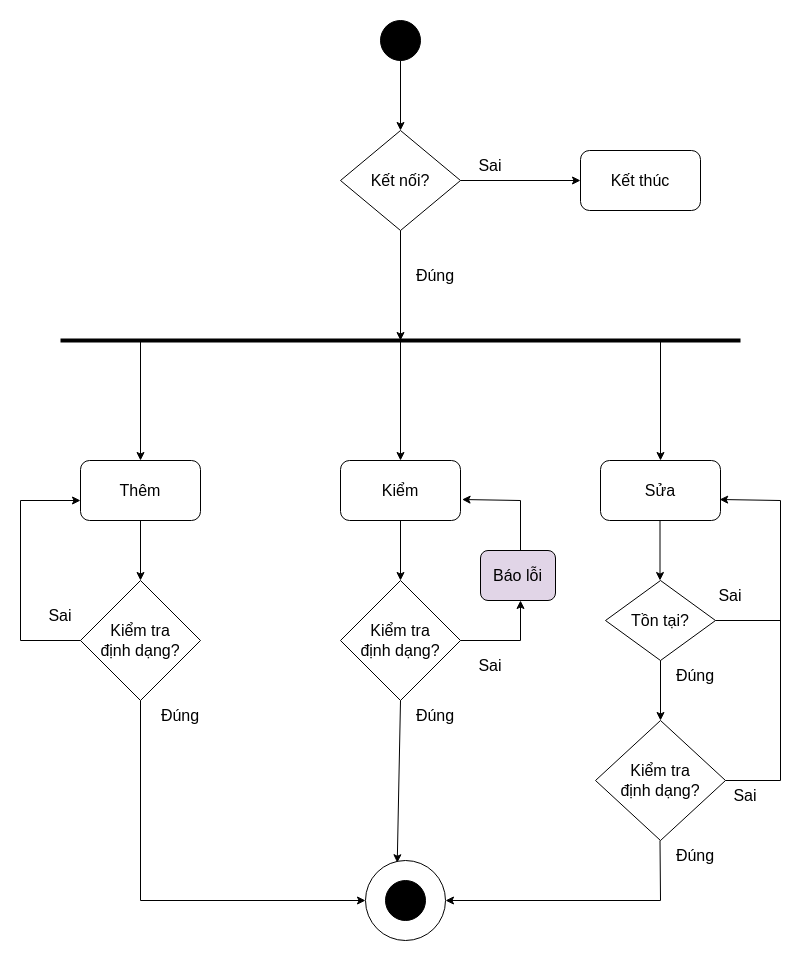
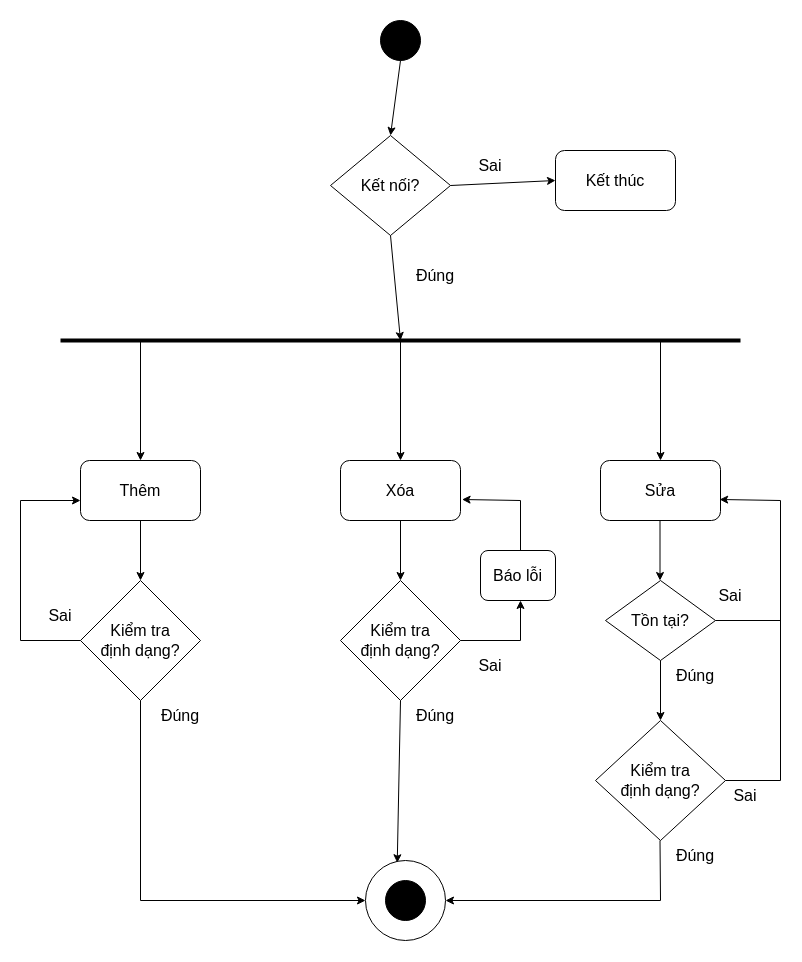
(401, 181) -> (391, 186)
(641, 181) -> (616, 181)
(401, 491) -> (401, 491)
(518, 576) -> (518, 576)
